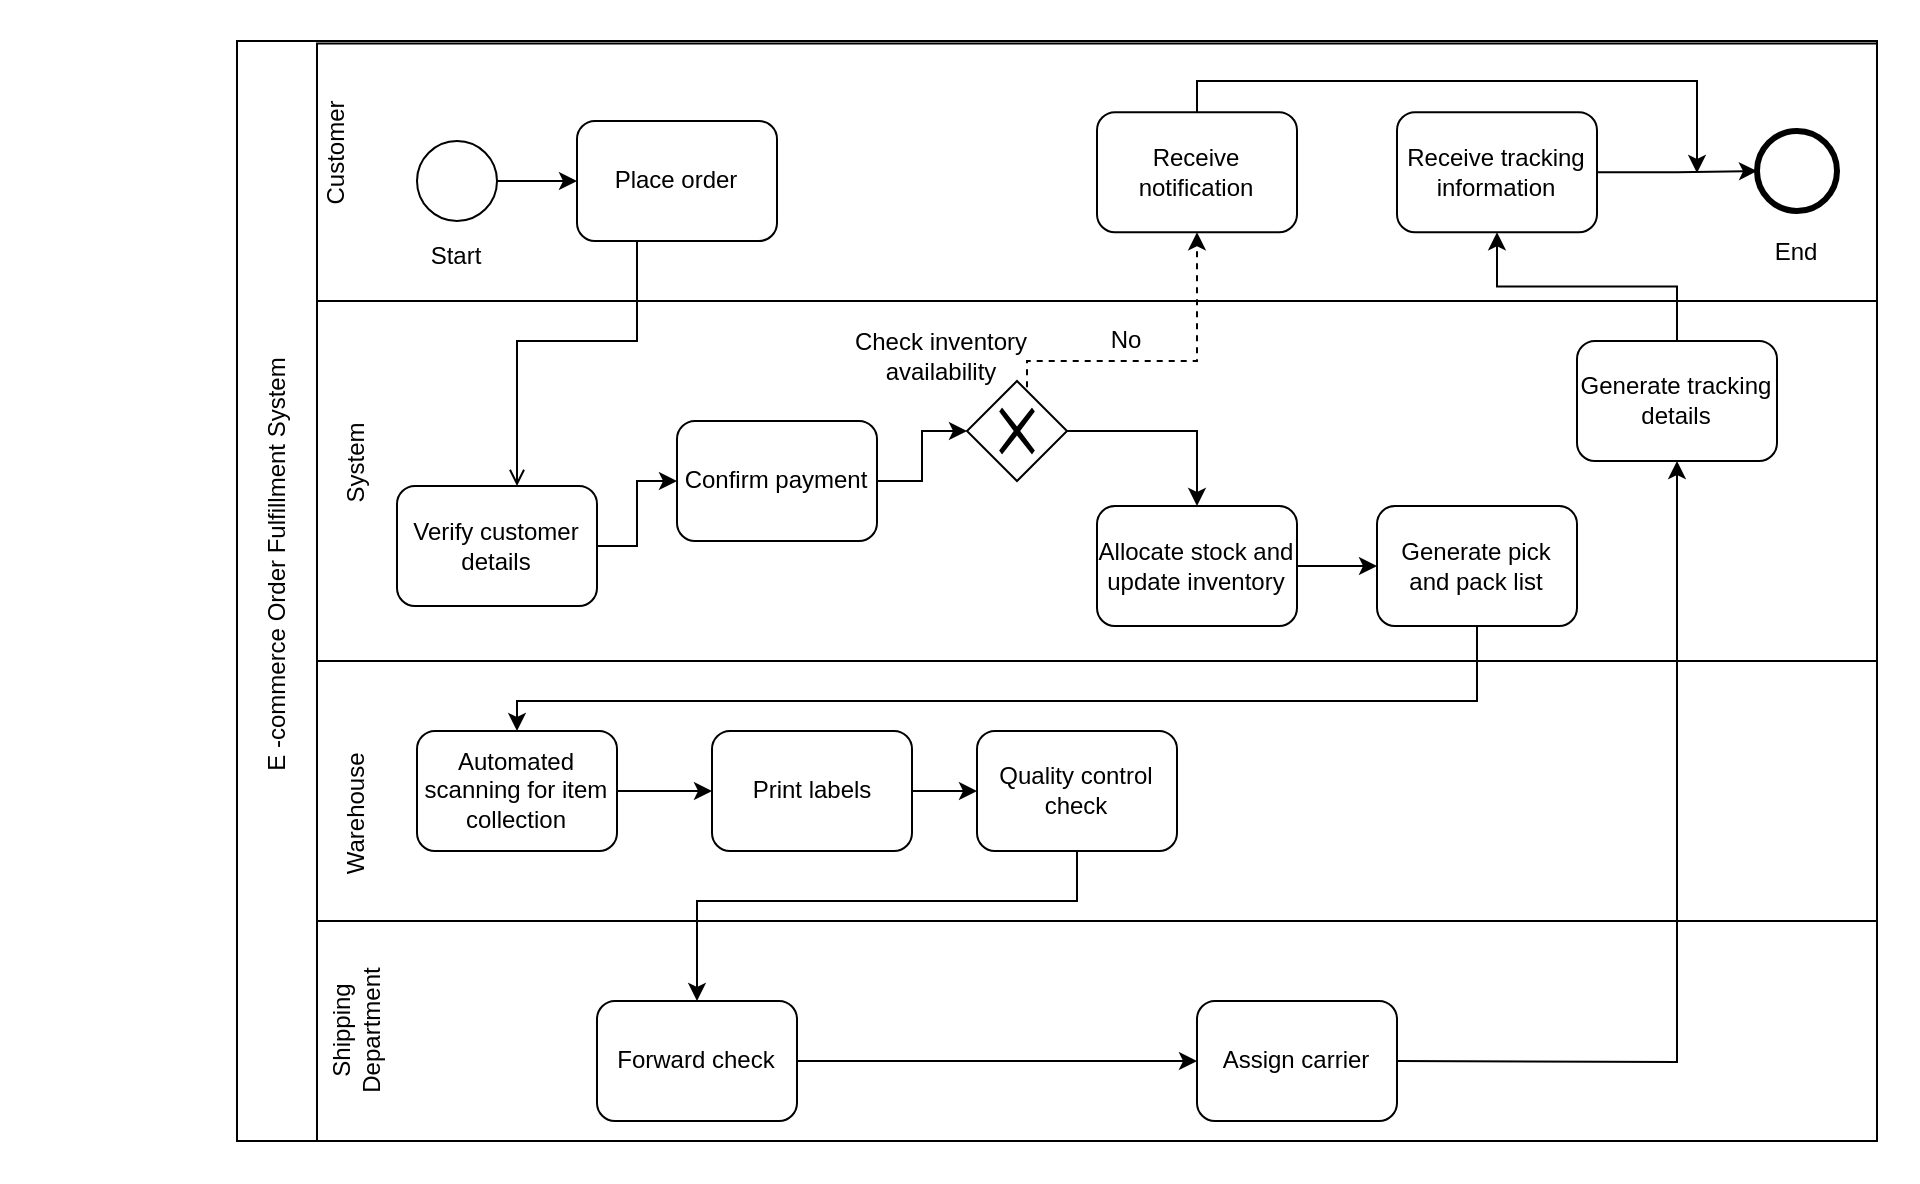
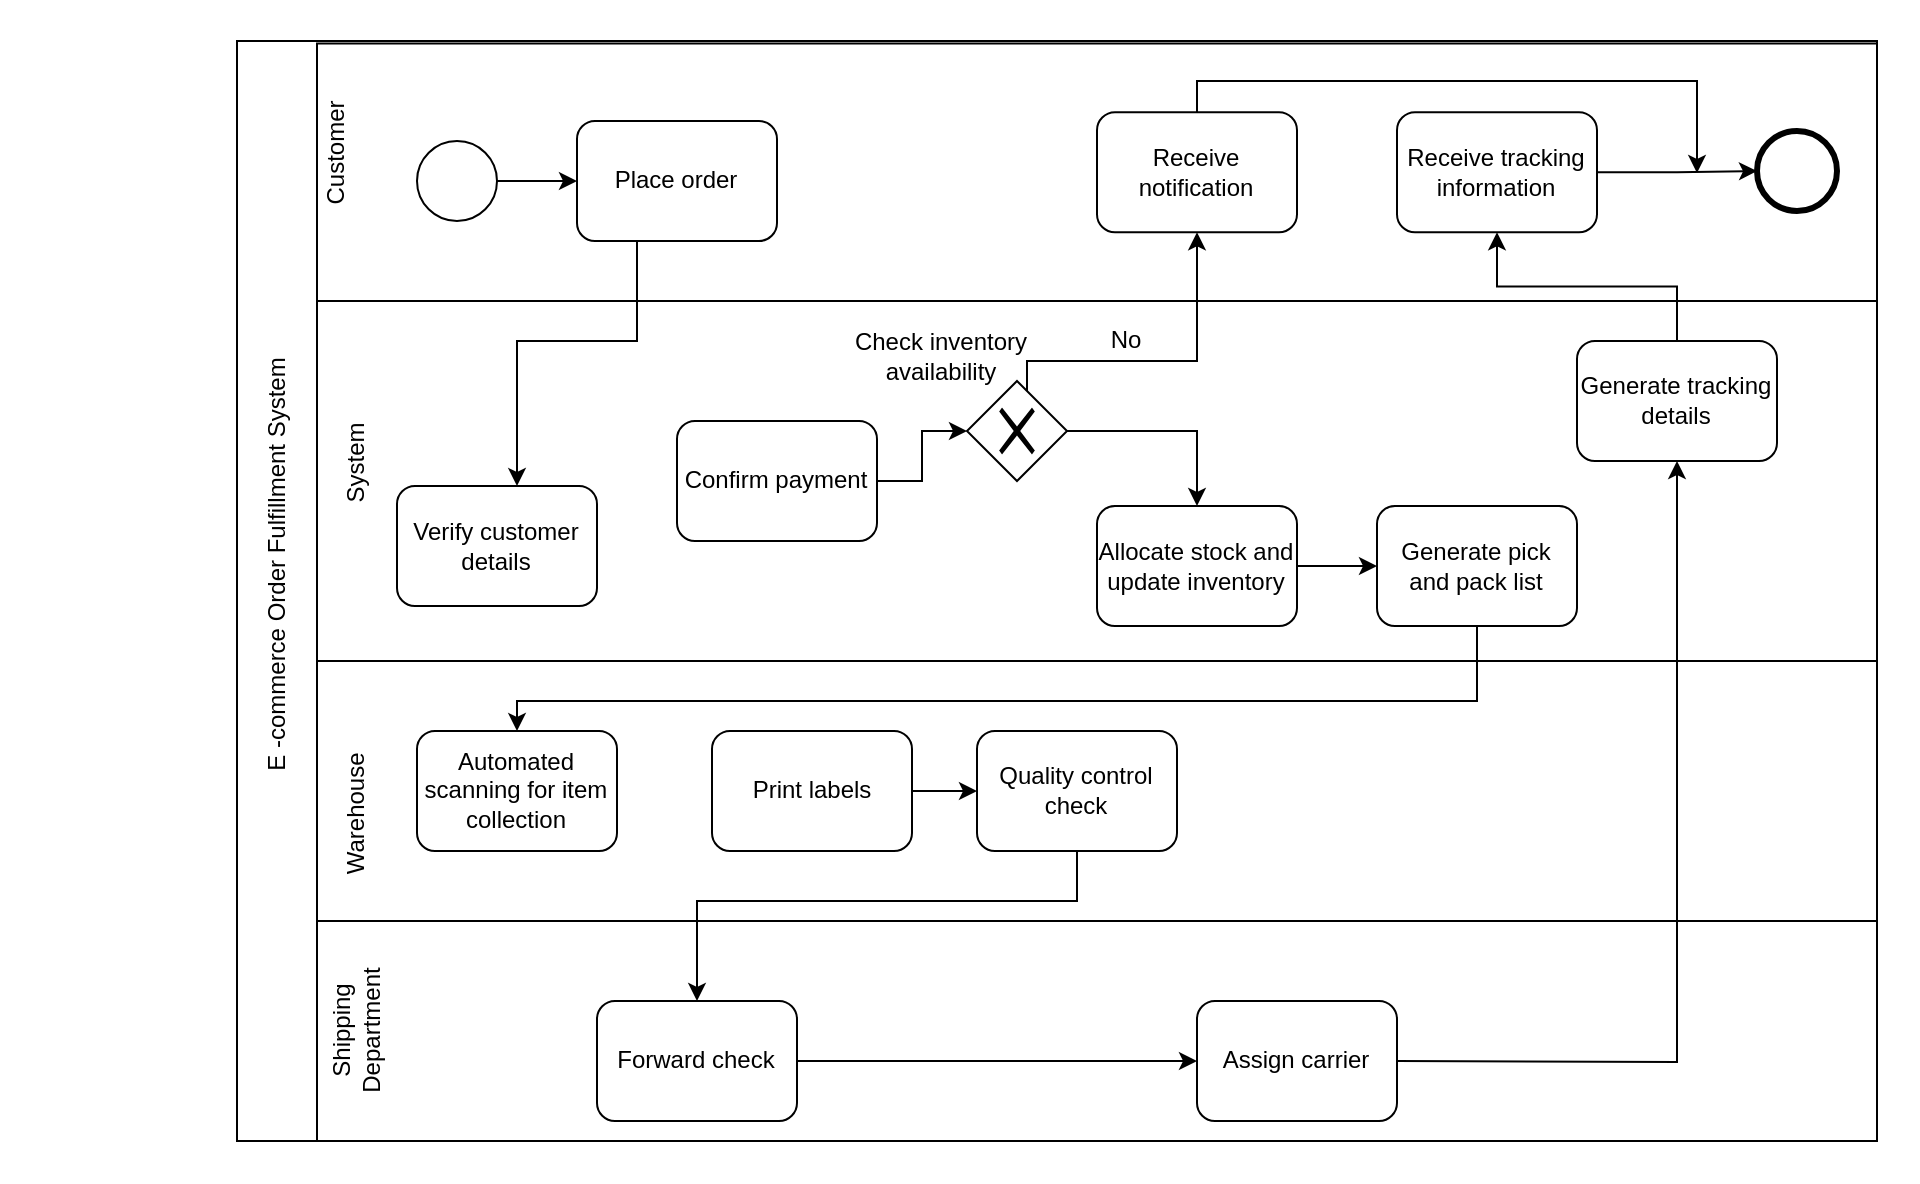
(1797, 252) -> none
(457, 257) -> none
(1155, 361) -> (1155, 361)
(517, 473) -> (517, 471)
(637, 520) -> none
(658, 791) -> none
